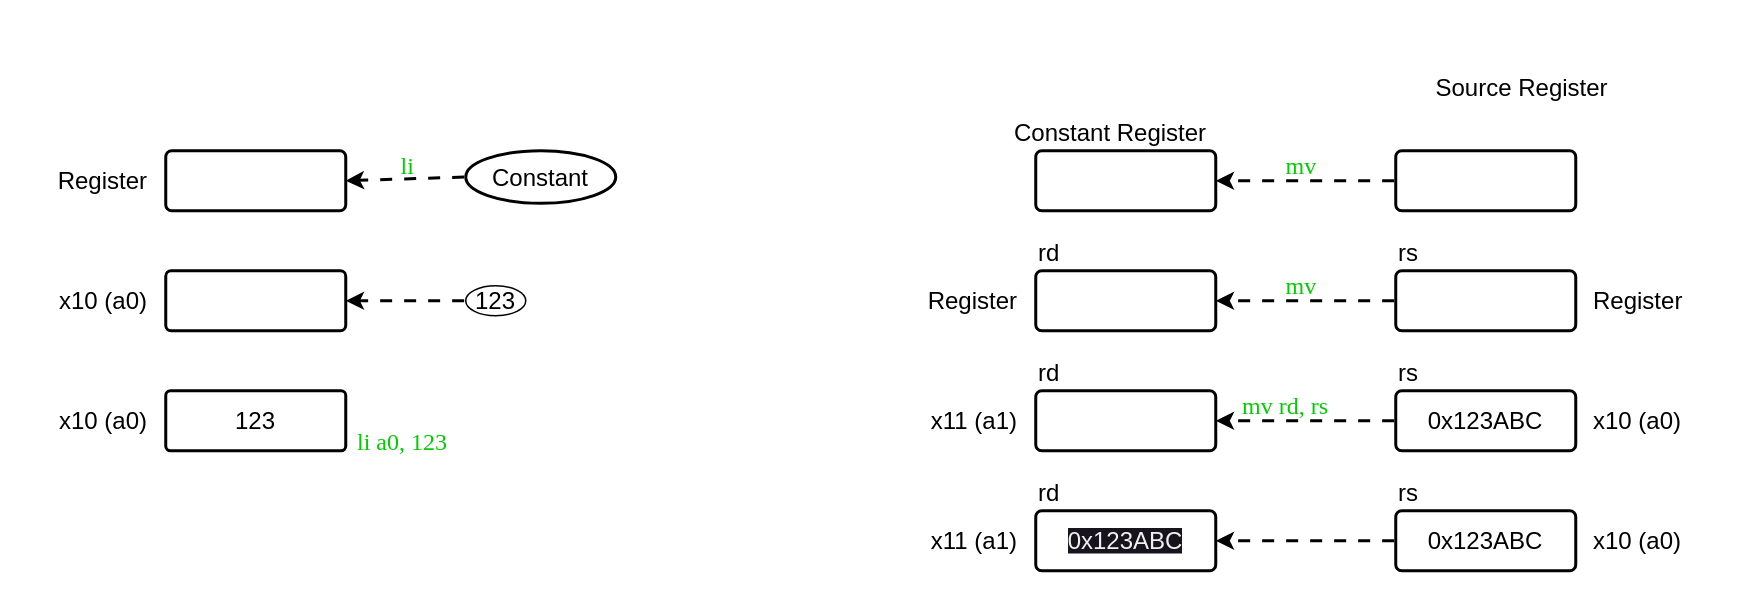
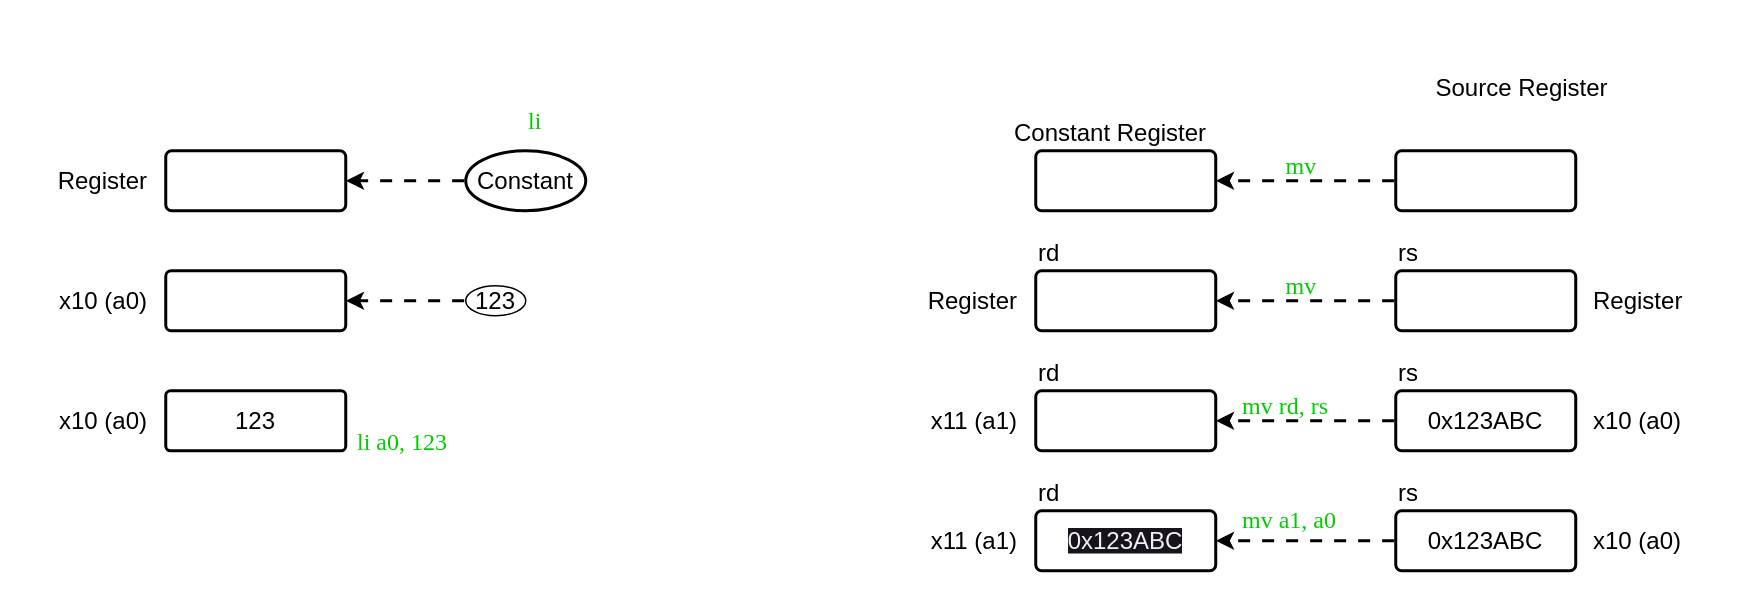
(425, 166) -> (552, 121)
(541, 177) -> (526, 181)
none -> (1314, 520)
